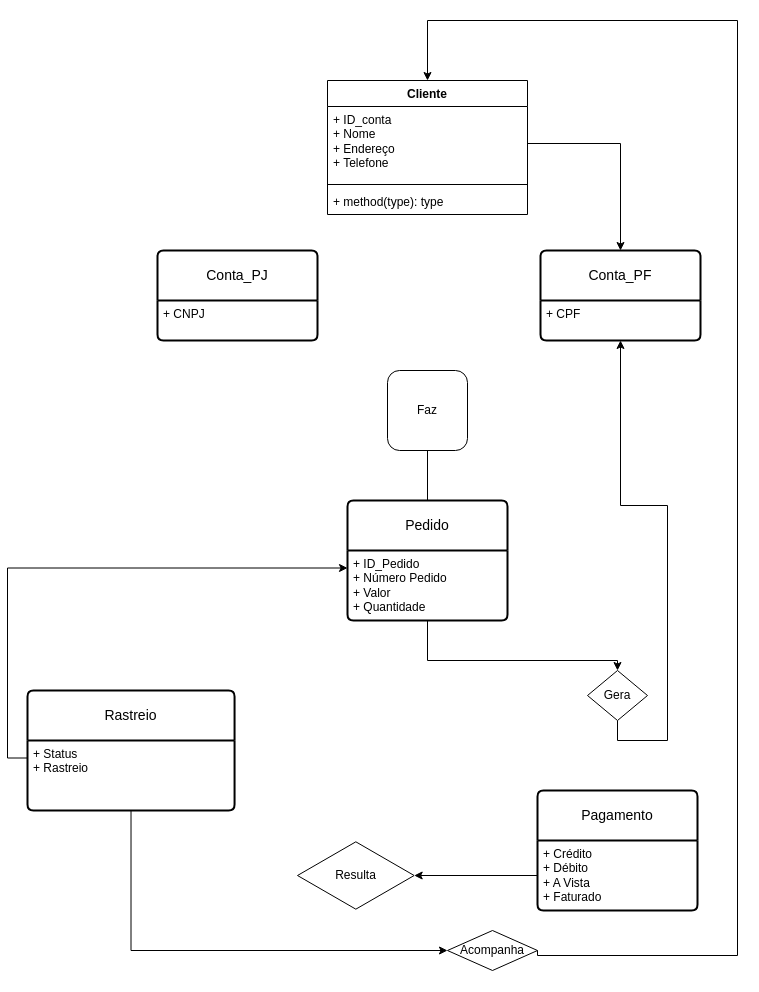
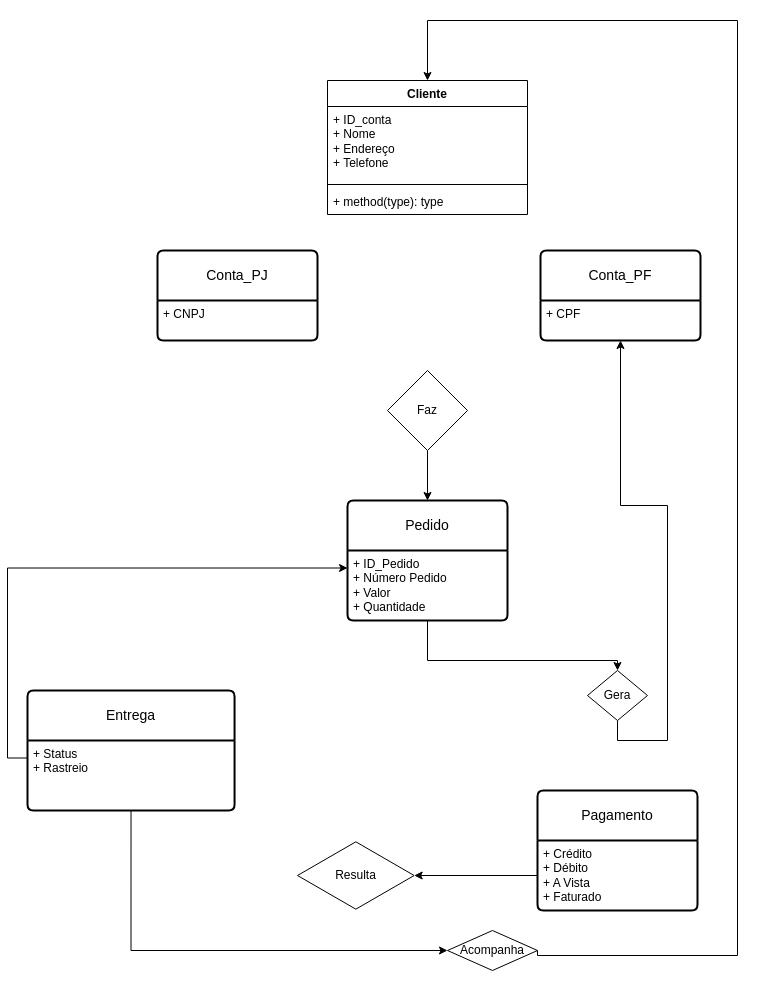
(621, 148) -> none
(428, 411) -> (428, 411)
(428, 494) -> (428, 492)
(131, 716) -> (131, 716)
